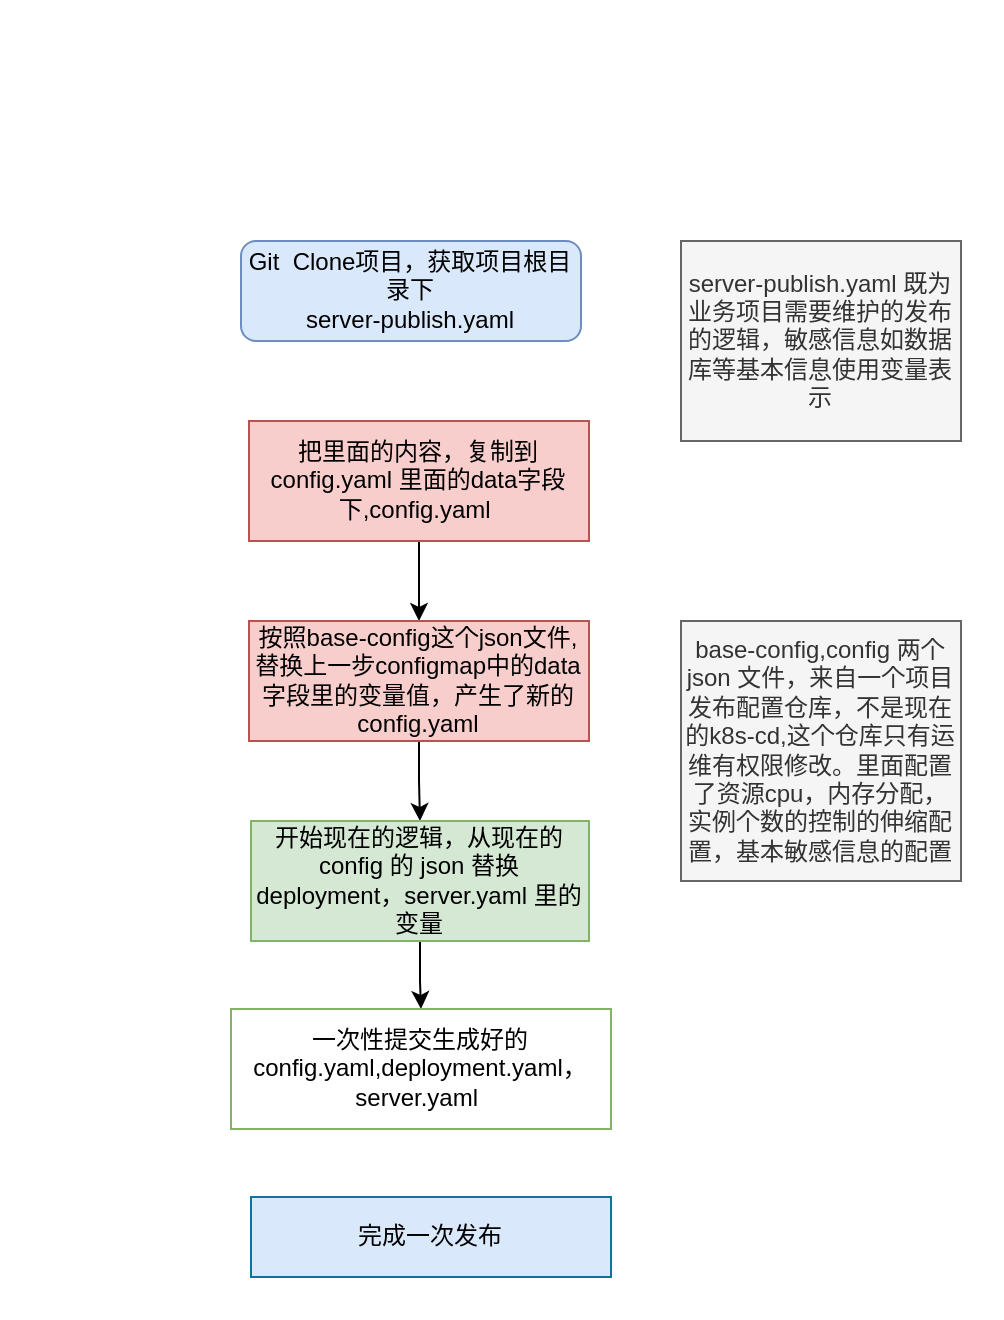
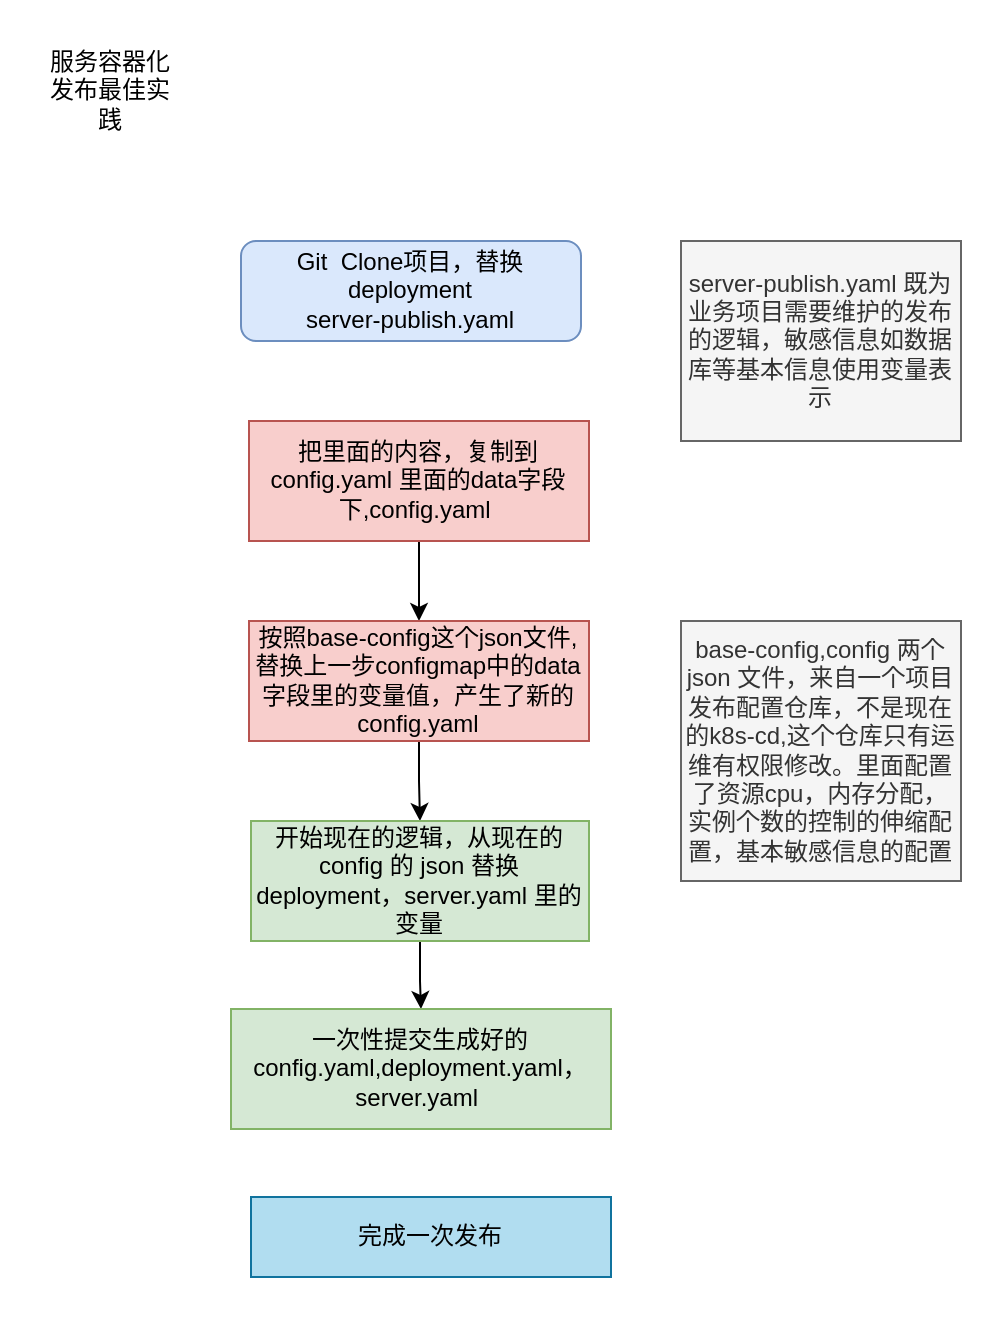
none -> (111, 91)
(411, 291) -> (411, 291)
(421, 1069) -> (421, 1069)
(431, 1237) -> (431, 1237)
